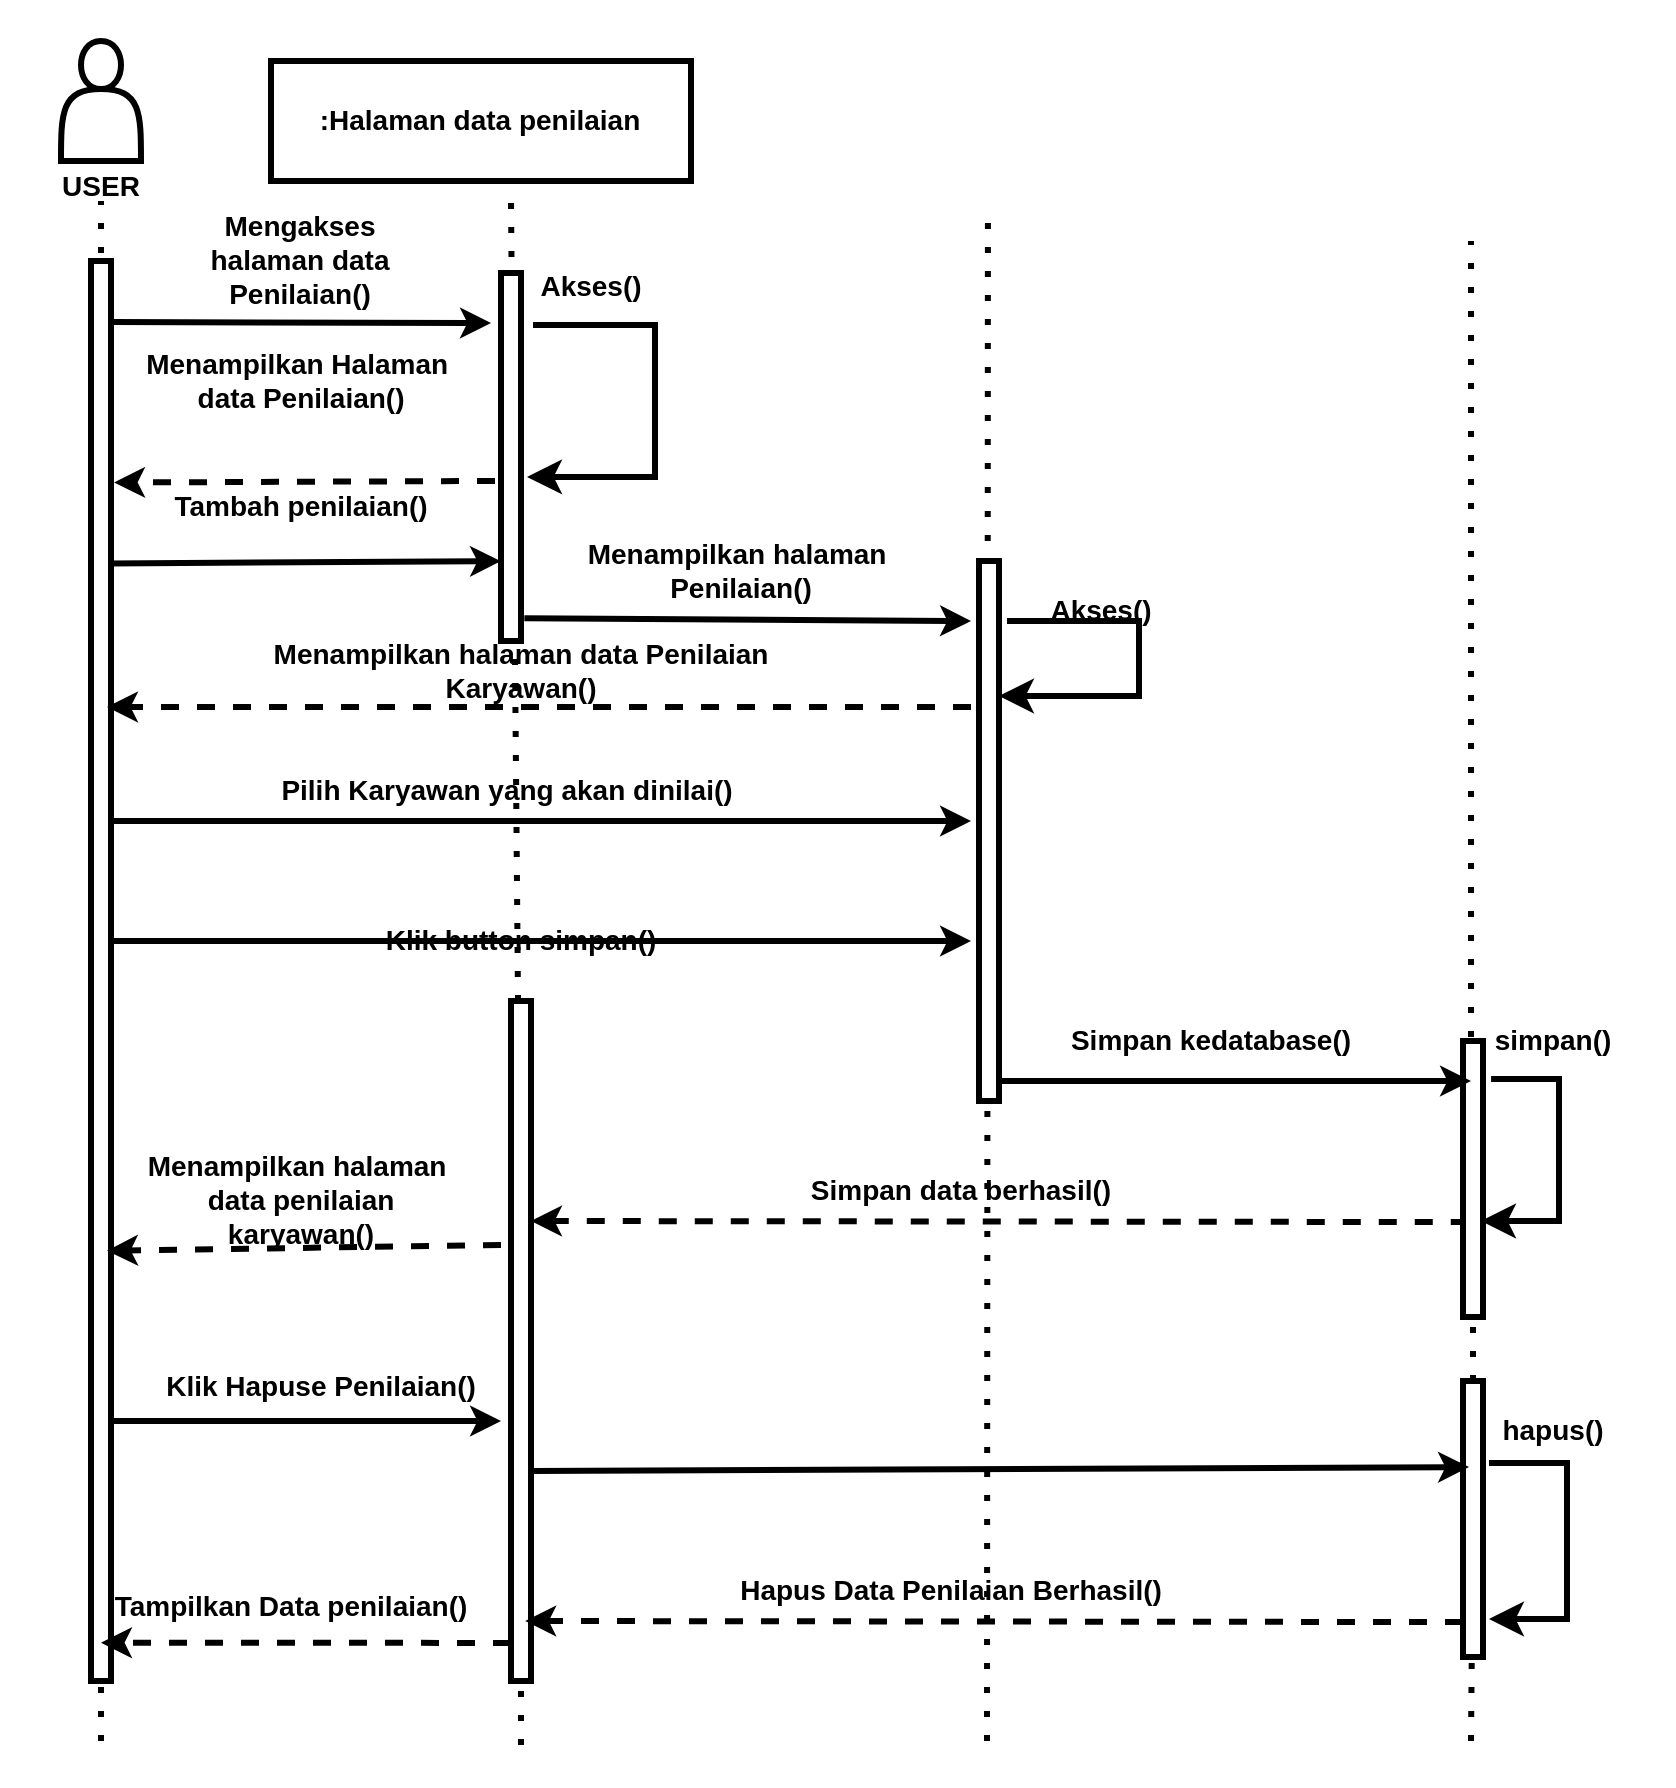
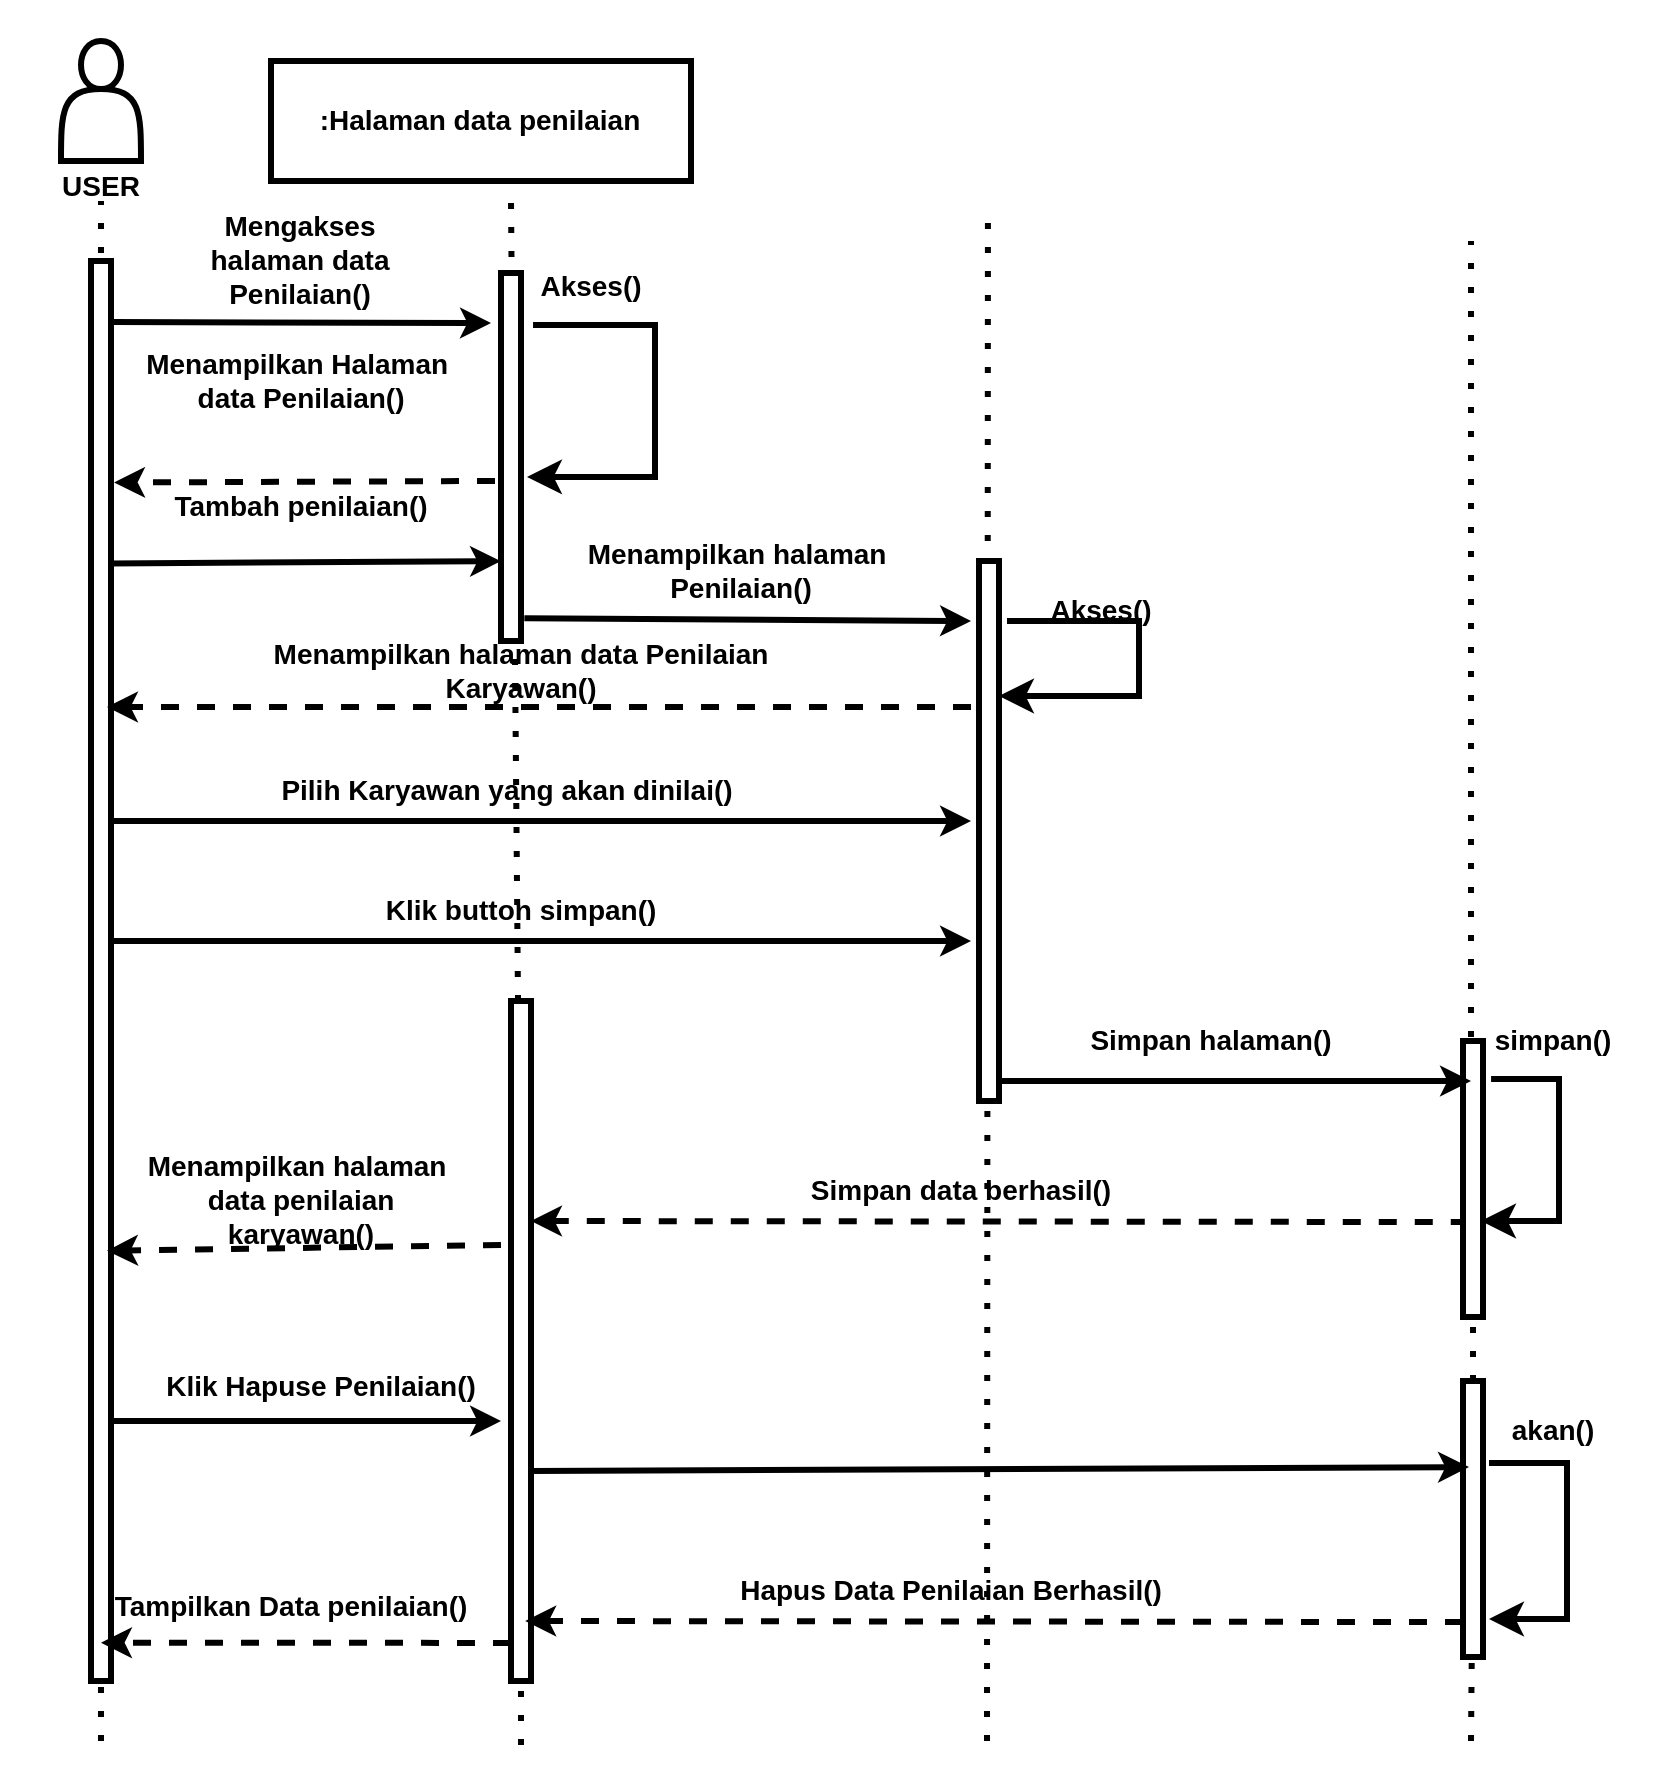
(521, 941) -> (521, 911)
(1212, 1041) -> (1212, 1041)
(1554, 1431) -> (1554, 1431)
